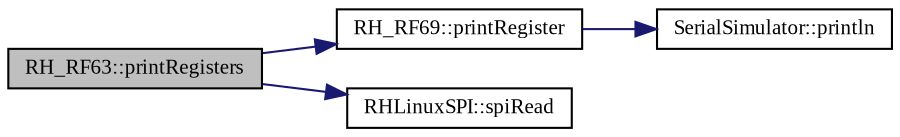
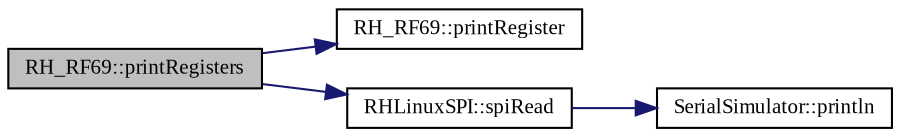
(609, 29) -> (604, 108)
(135, 69) -> (135, 69)
